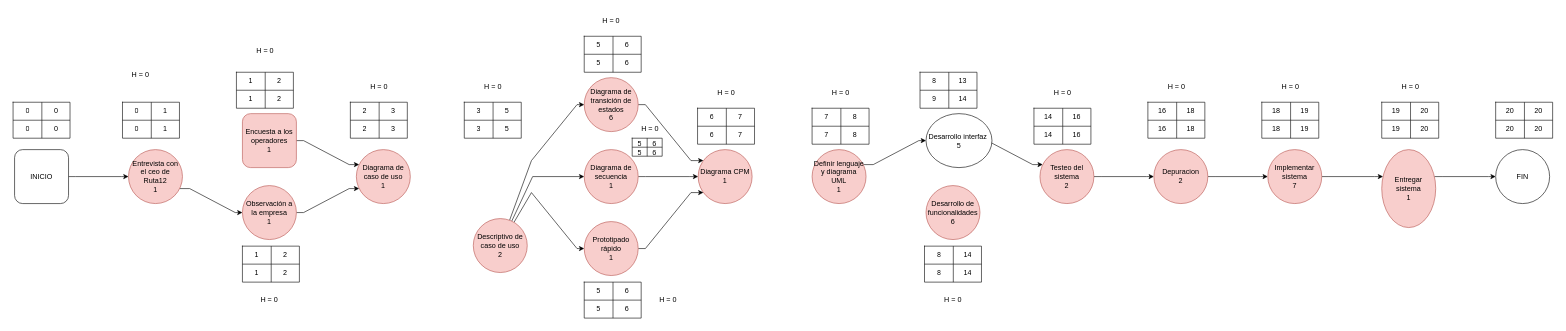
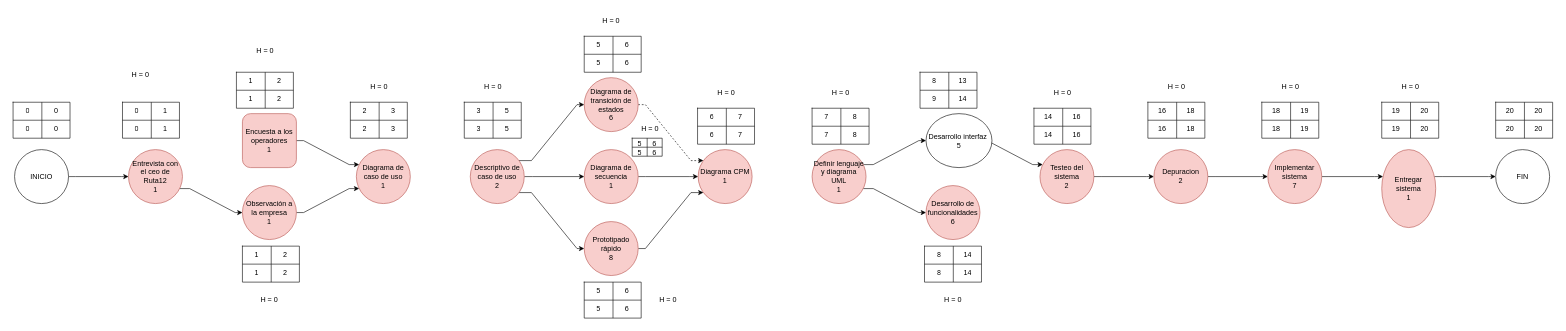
(668, 133) -> (668, 133)
(41, 177) -> (41, 177)
none -> (892, 199)
(500, 246) -> (497, 177)
(611, 249) -> (611, 249)
